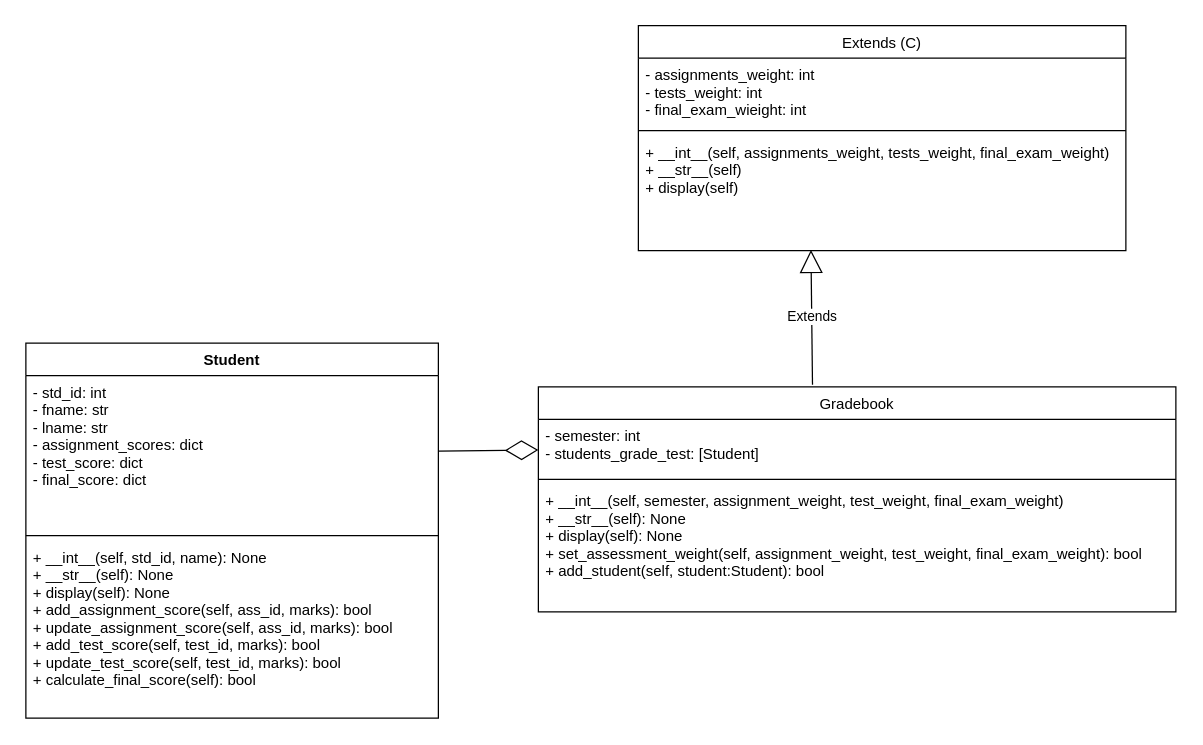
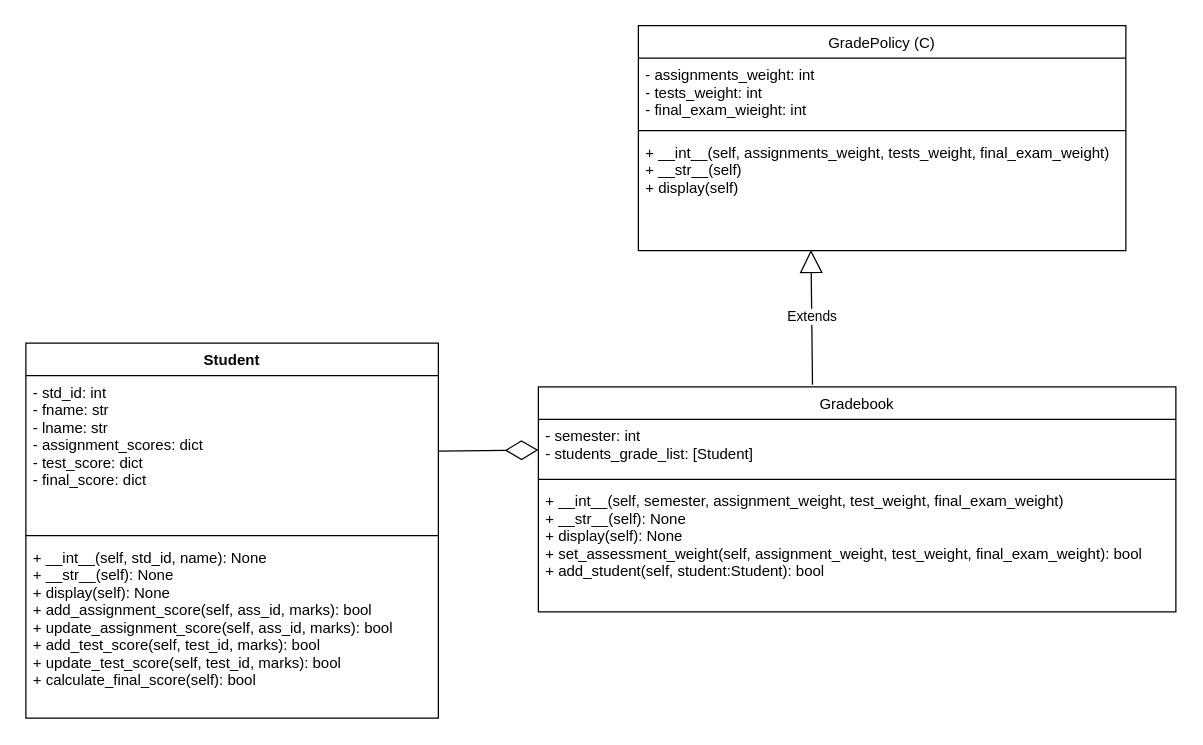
(881, 43) -> (881, 43)
(600, 436) -> (600, 436)
